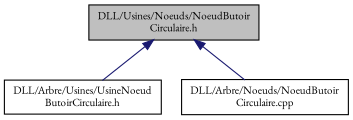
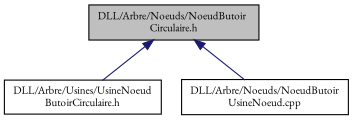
(174, 22) -> (174, 22)
(265, 97) -> (265, 97)
